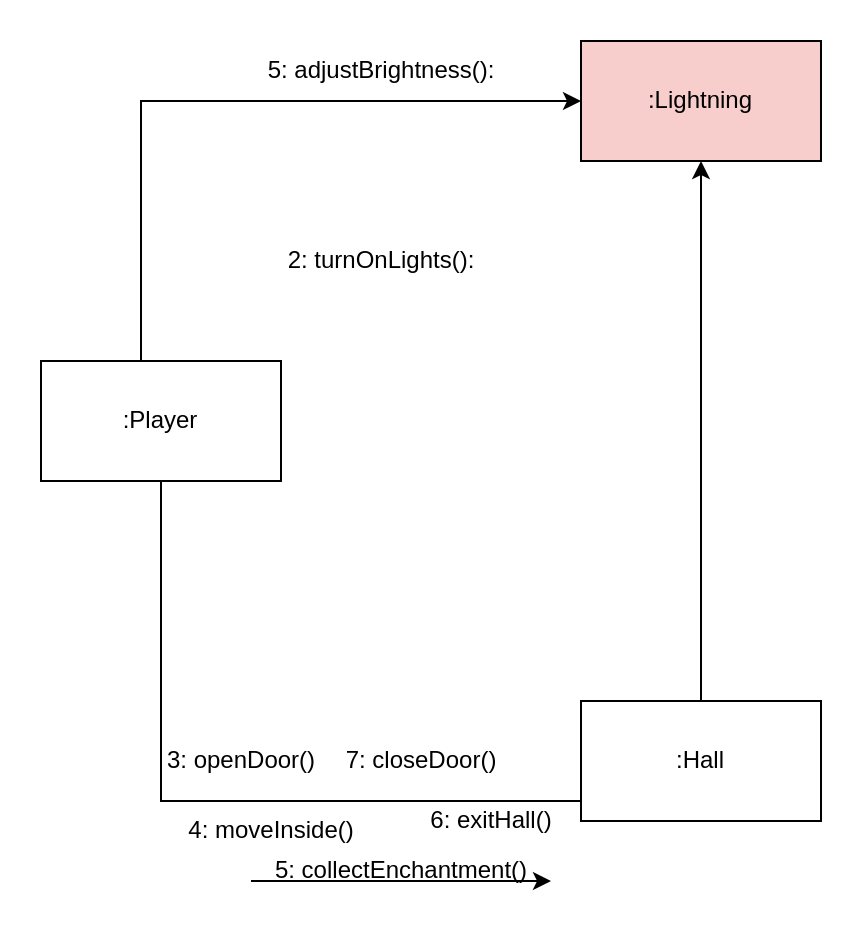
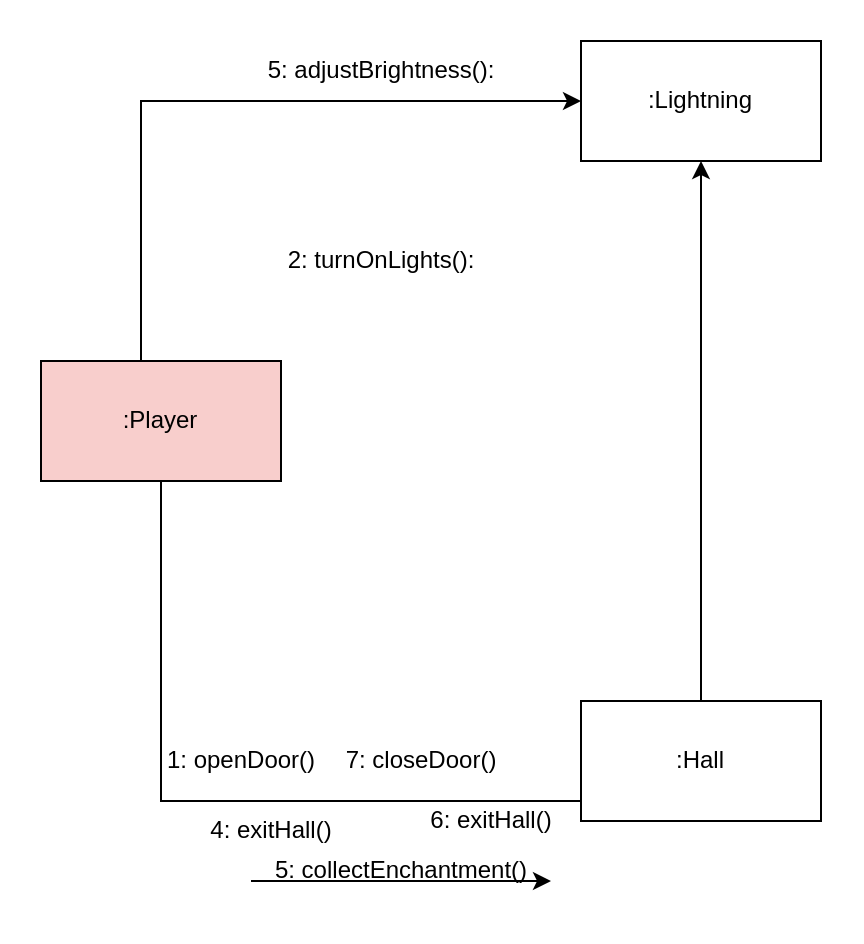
(701, 101) -> (701, 101)
(161, 421) -> (161, 421)
(242, 761) -> (242, 761)
(272, 831) -> (272, 831)
